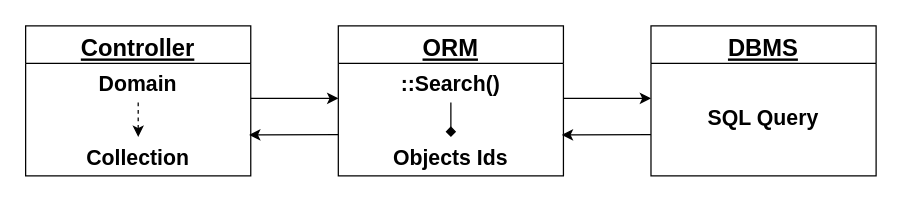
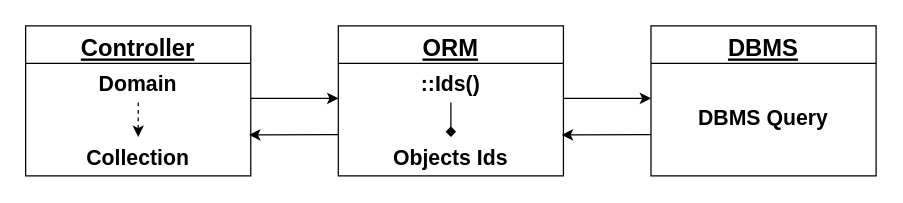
(450, 84) -> (450, 84)
(763, 117) -> (763, 117)
